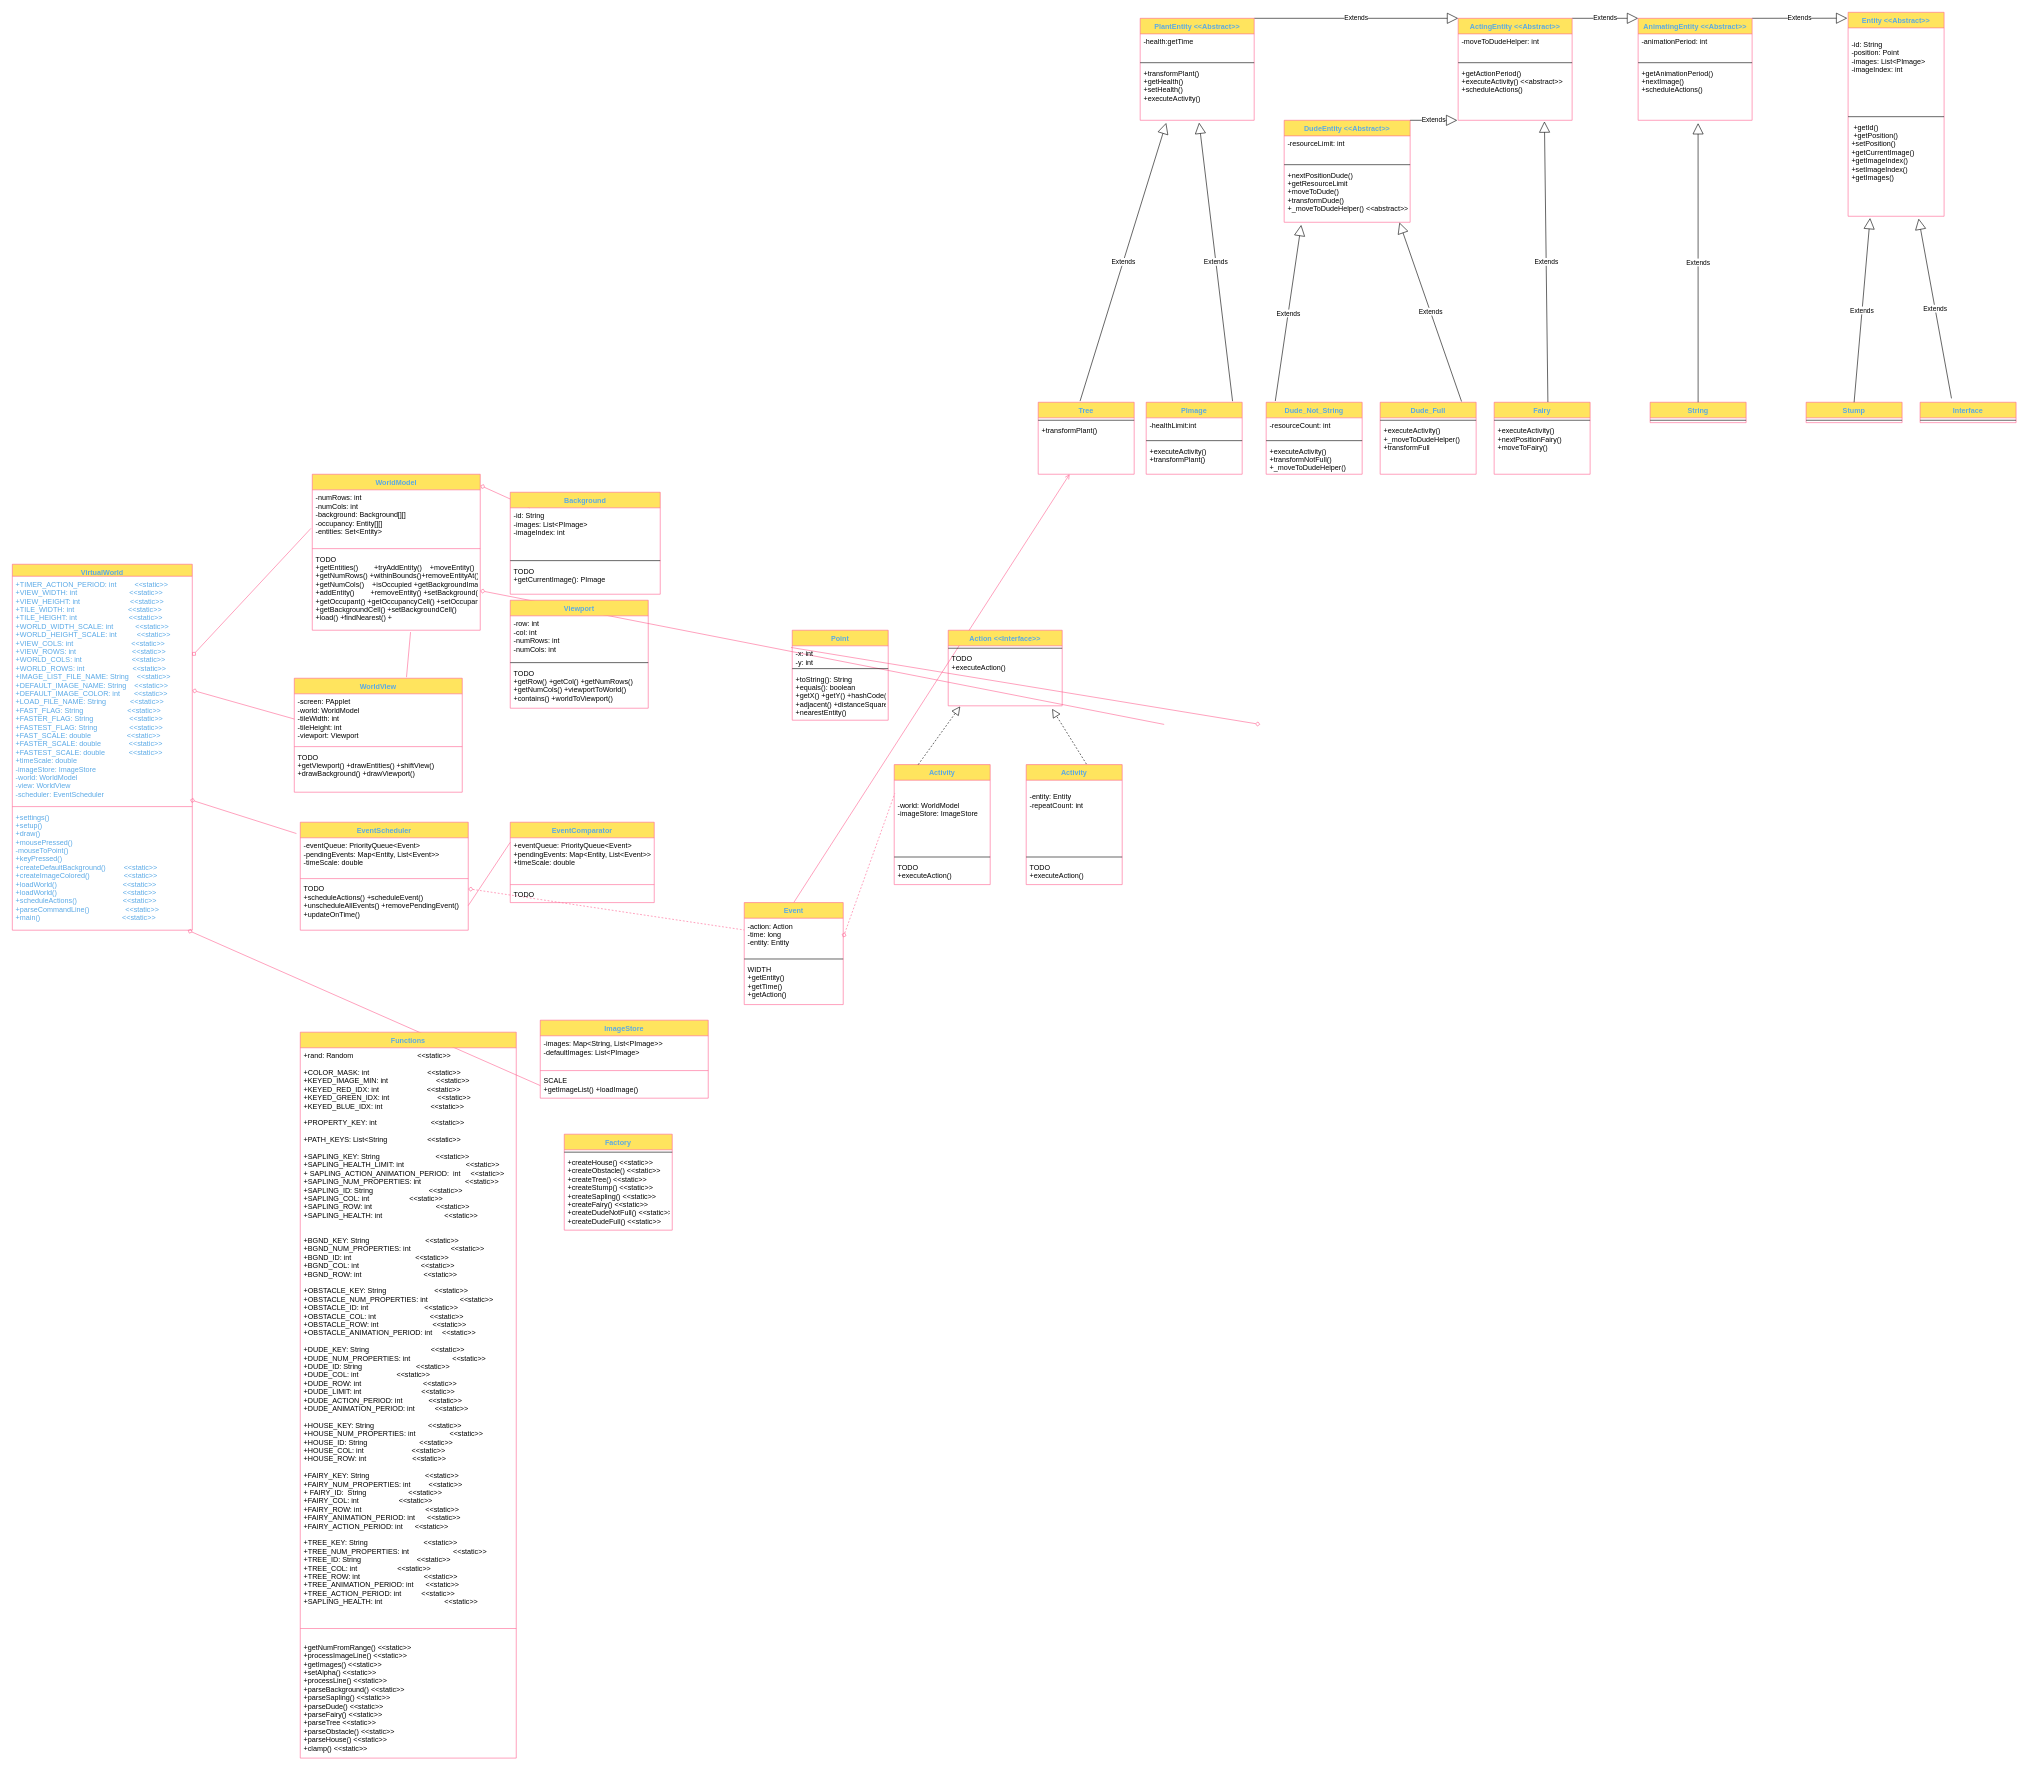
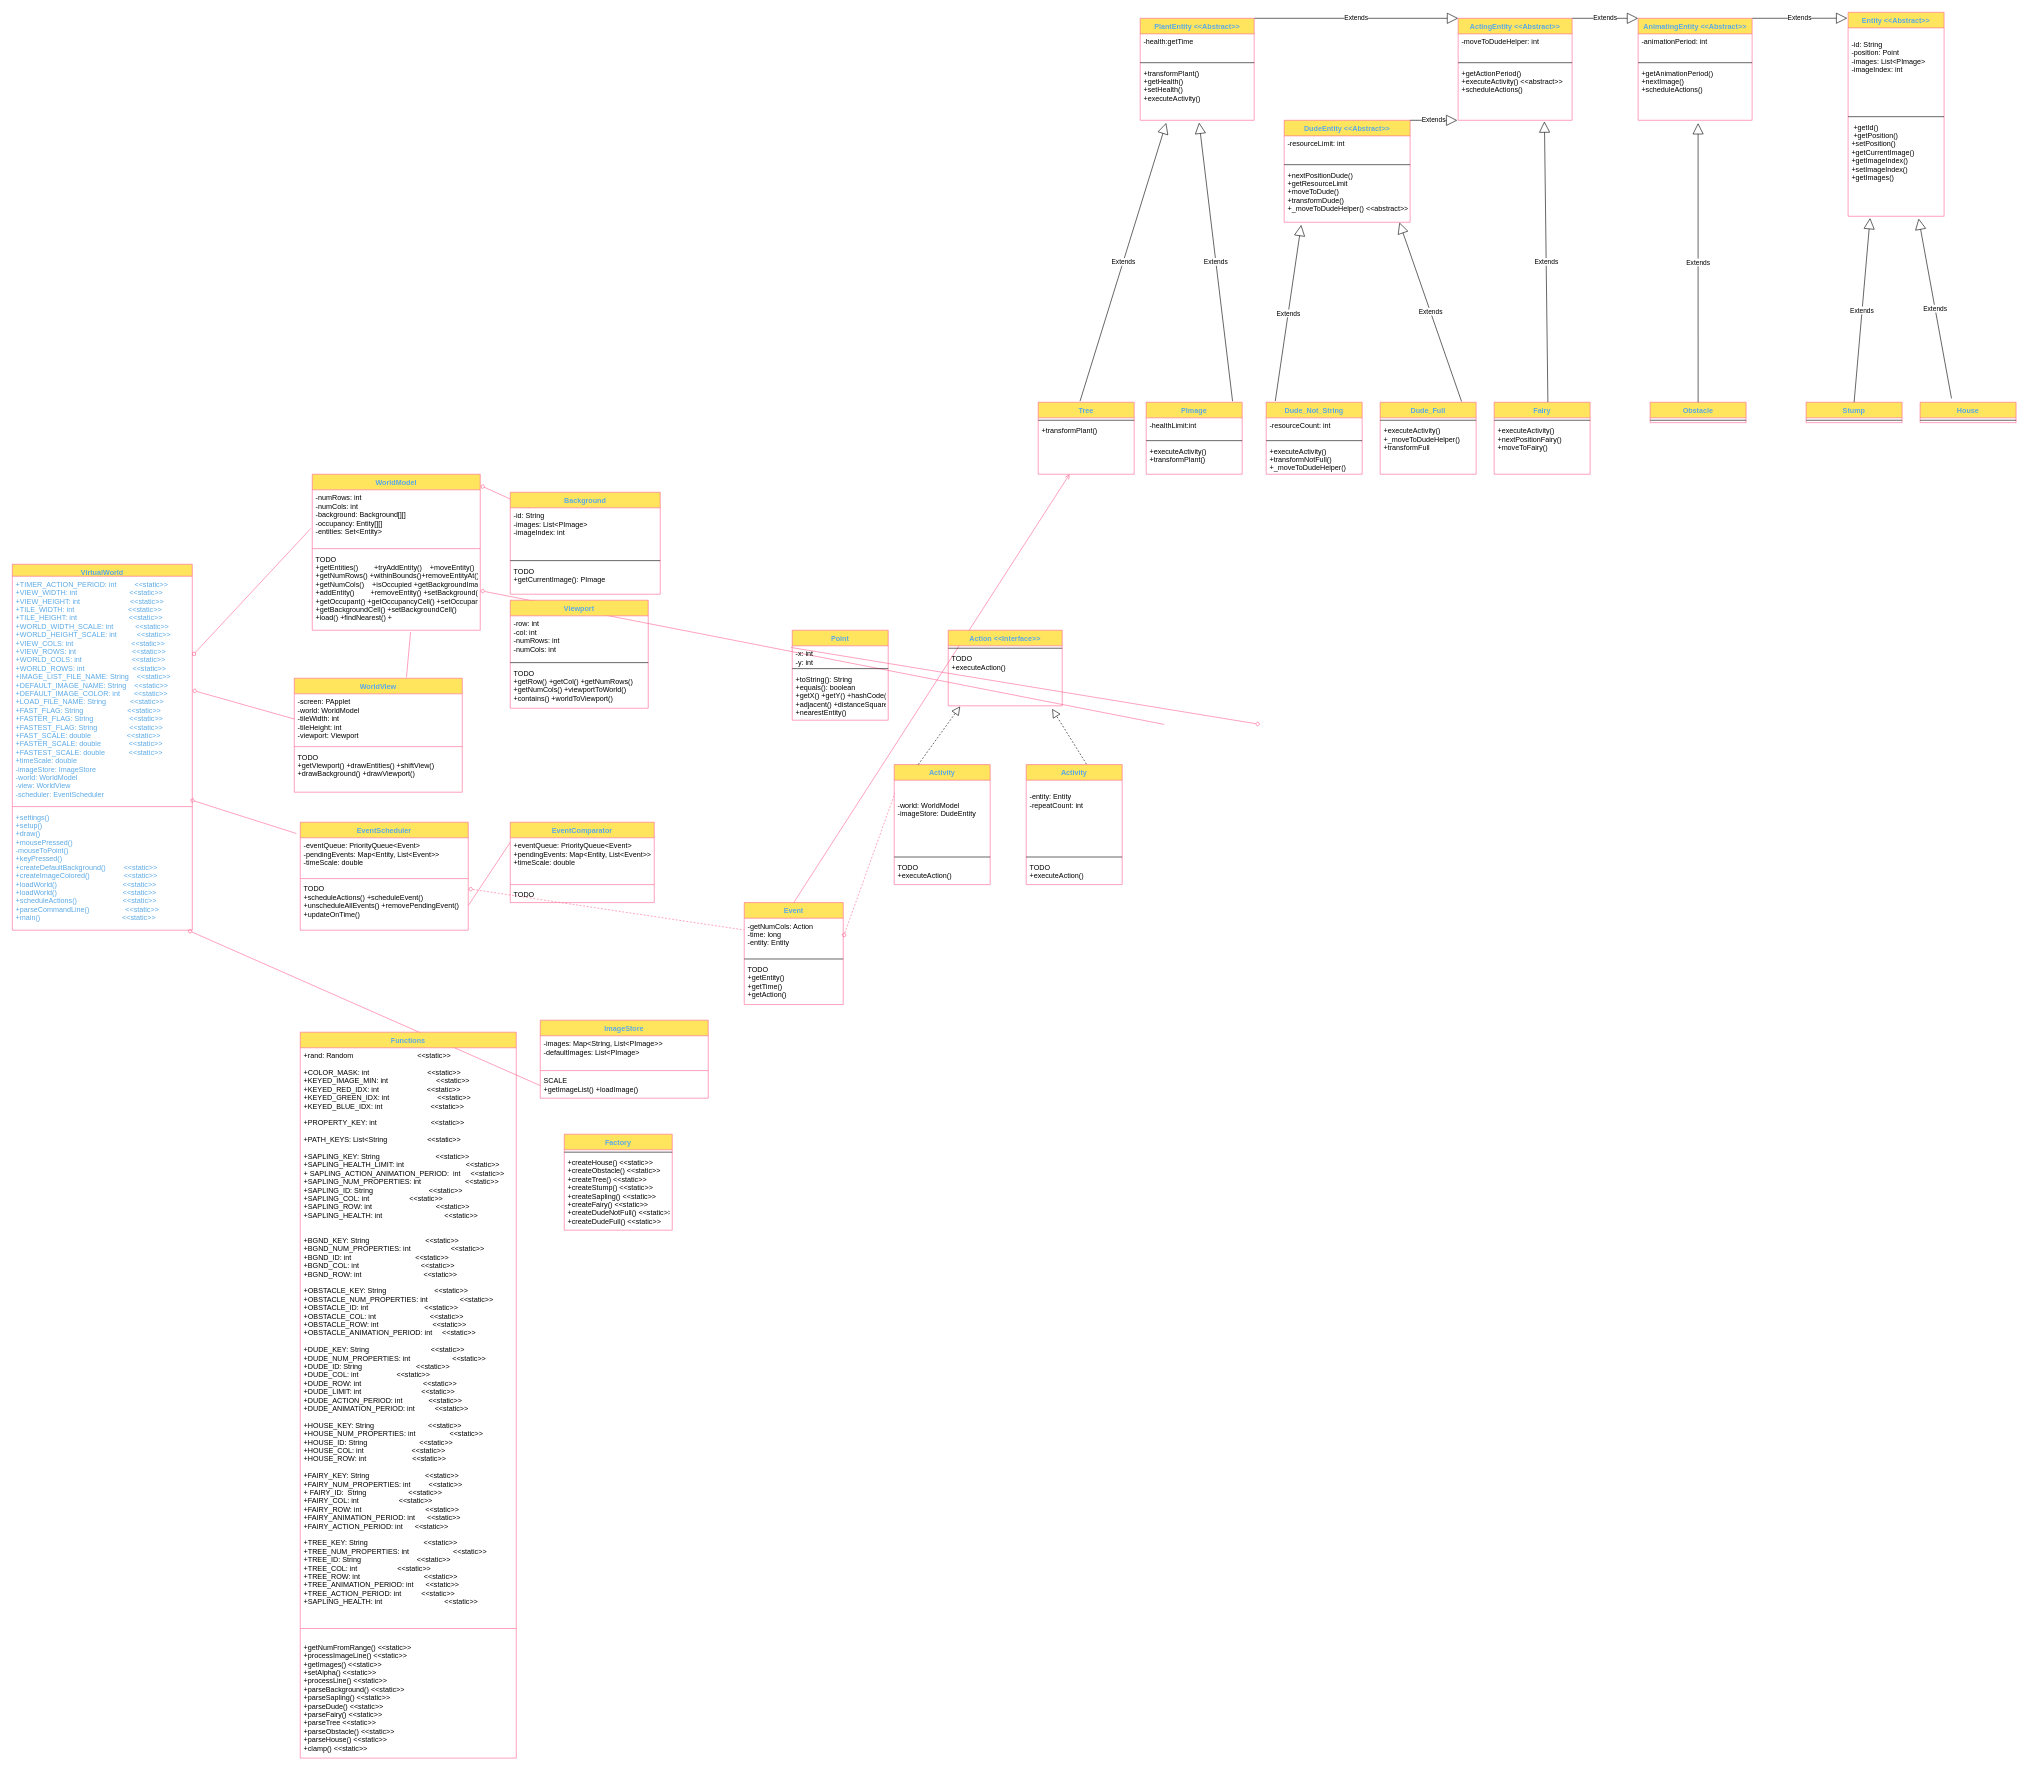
(1698, 410) -> (1698, 410)
(1968, 410) -> (1968, 410)
(929, 805) -> (929, 805)
(774, 926) -> (782, 926)
(758, 970) -> (756, 970)
